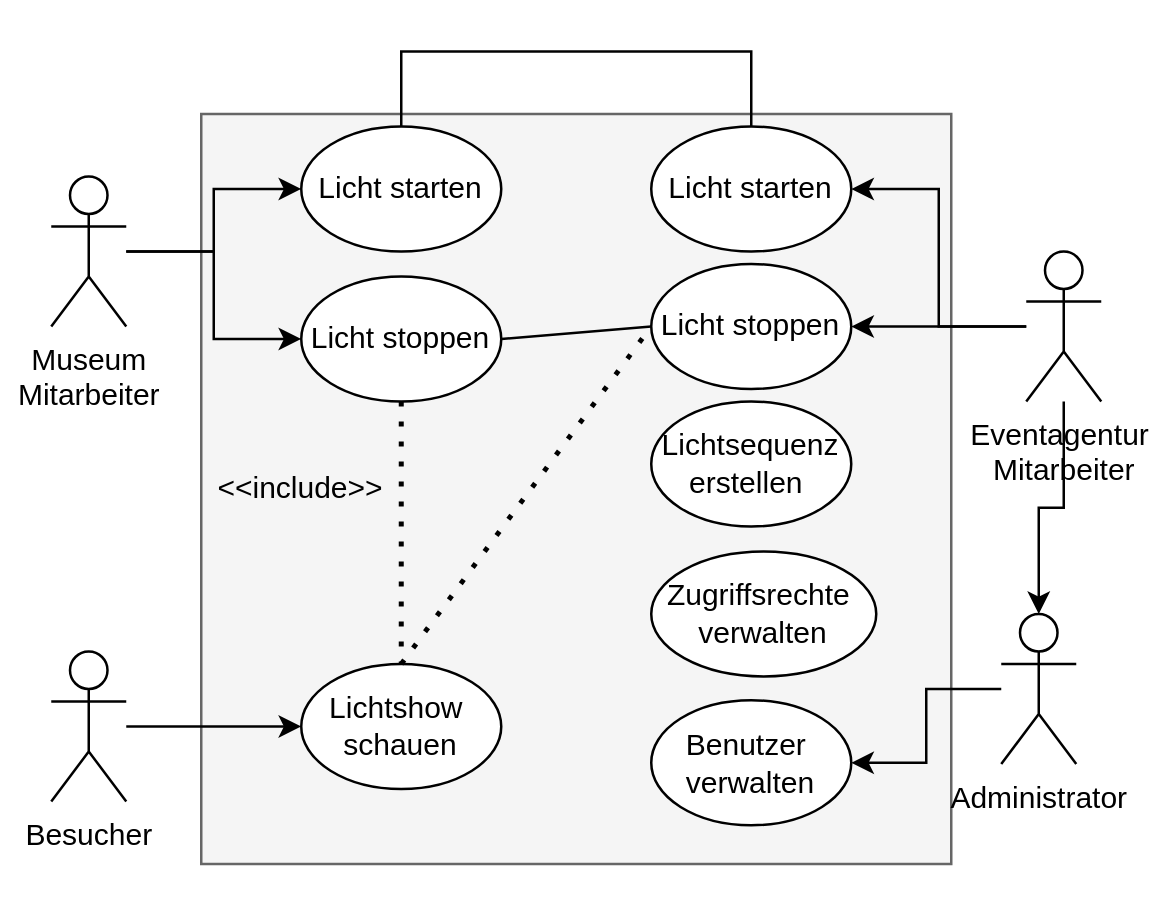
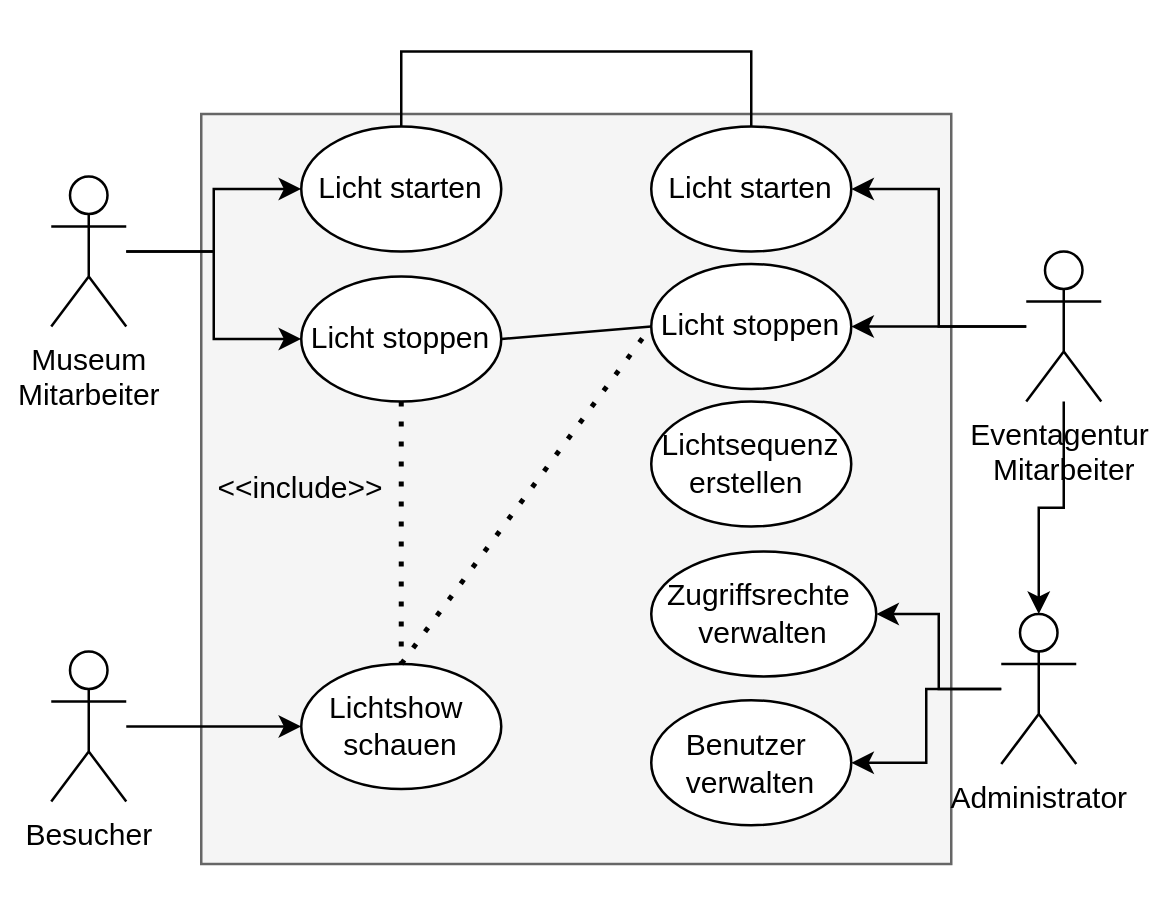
none -> (939, 626)
